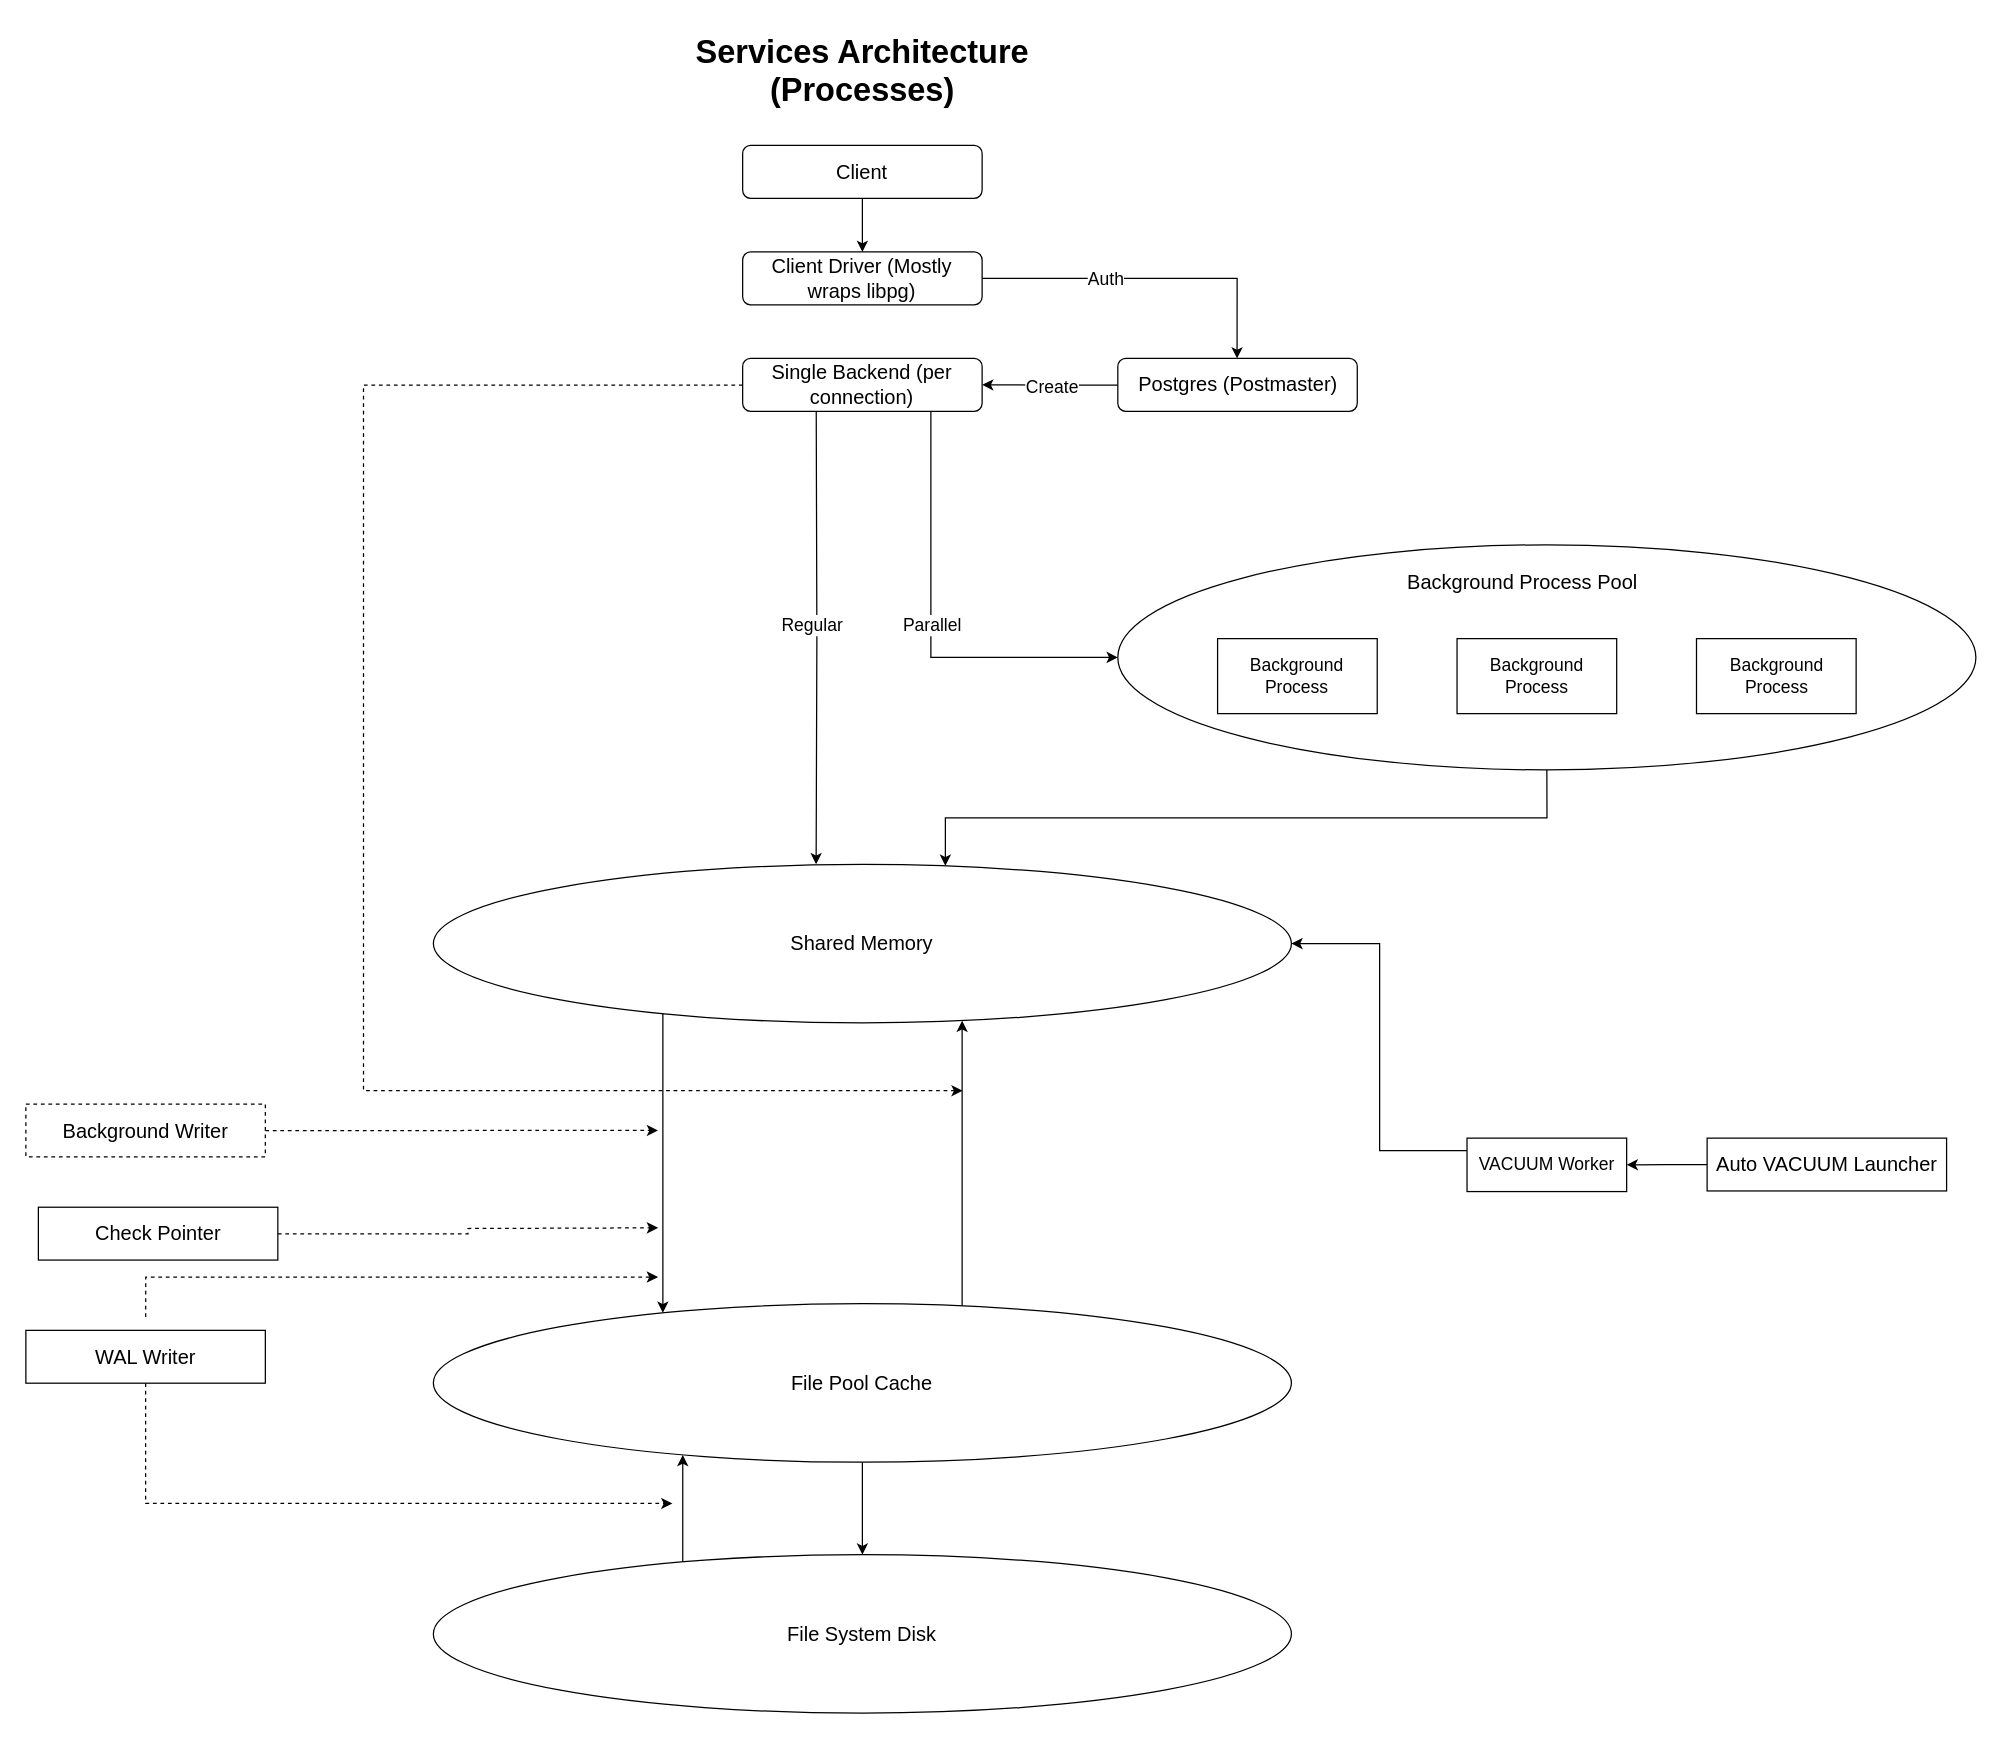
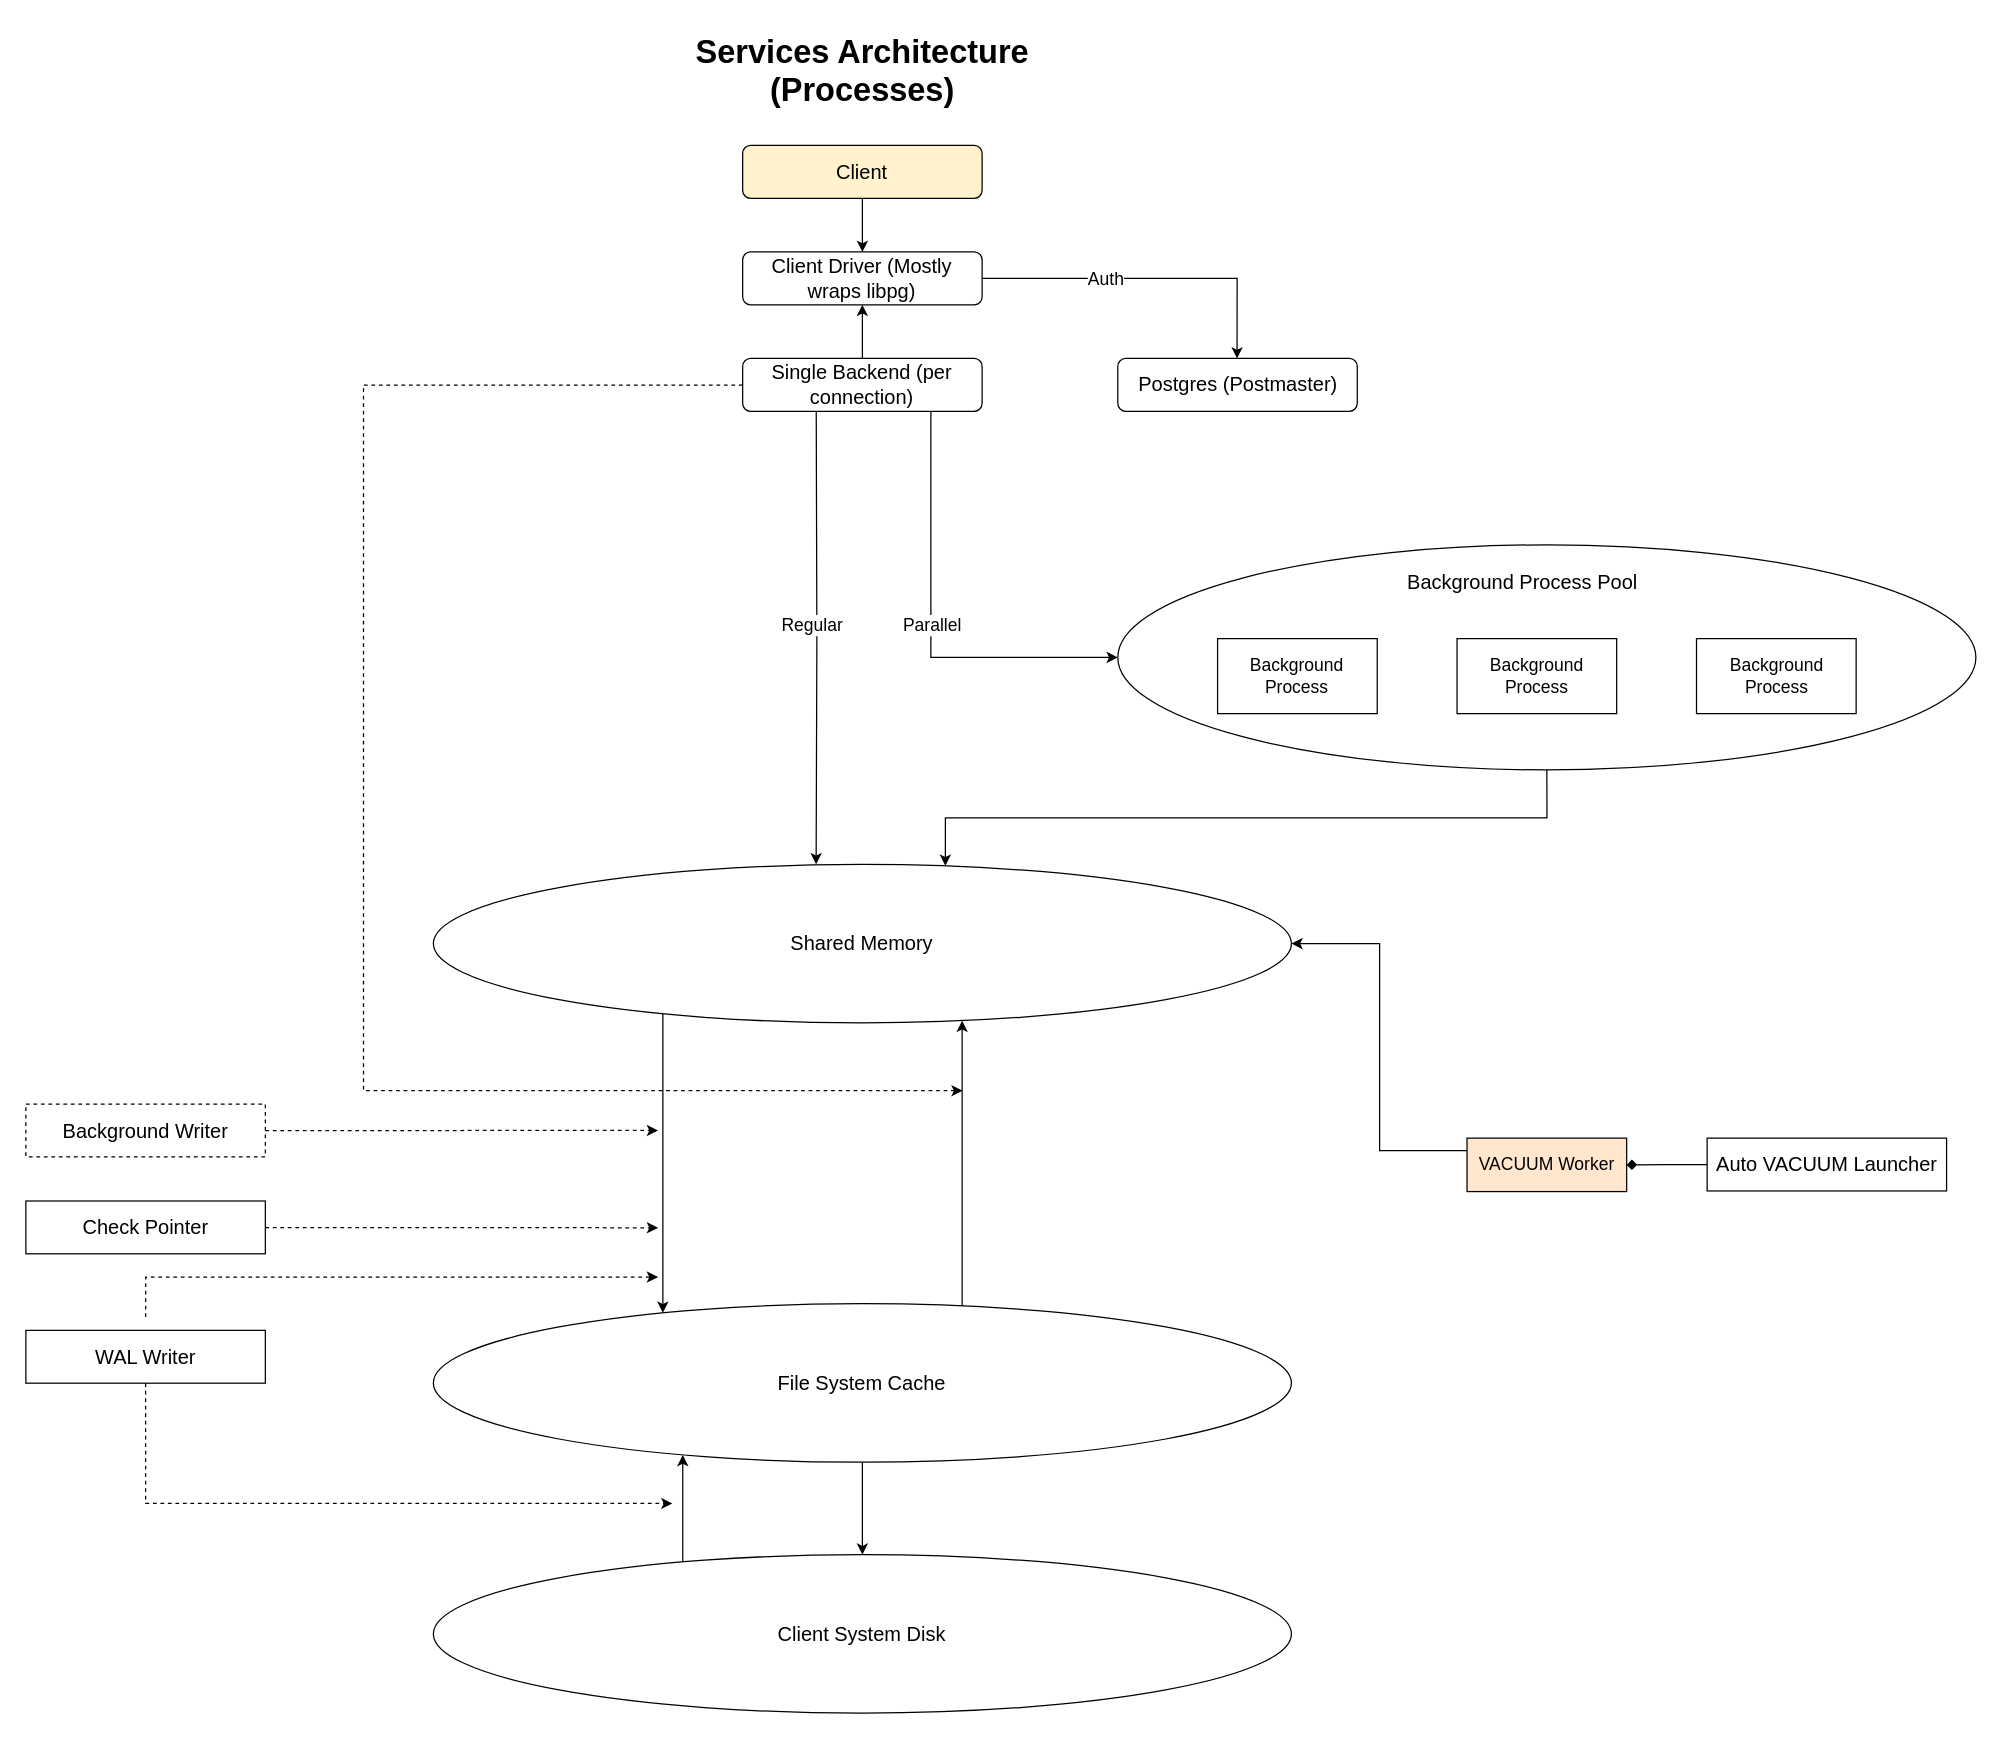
(862, 172) -> (862, 172)
none -> (862, 336)
(1054, 385) -> none
(1547, 1165) -> (1547, 1165)
(1636, 1165) -> (1637, 1165)
(158, 1234) -> (145, 1227)
(862, 1383) -> (862, 1383)
(862, 1634) -> (862, 1634)
